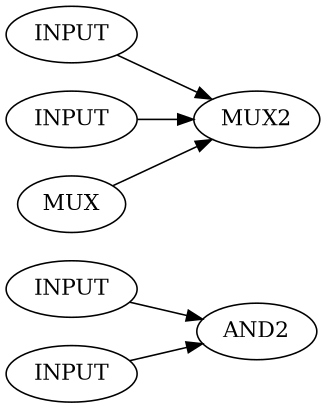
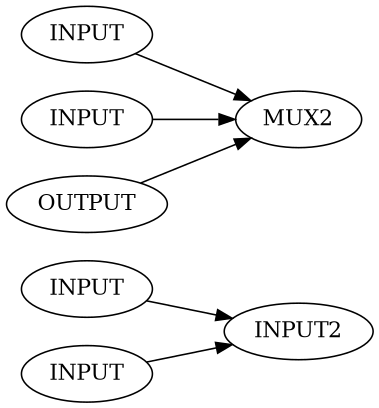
(72, 204) -> (87, 204)
(257, 331) -> (299, 331)
